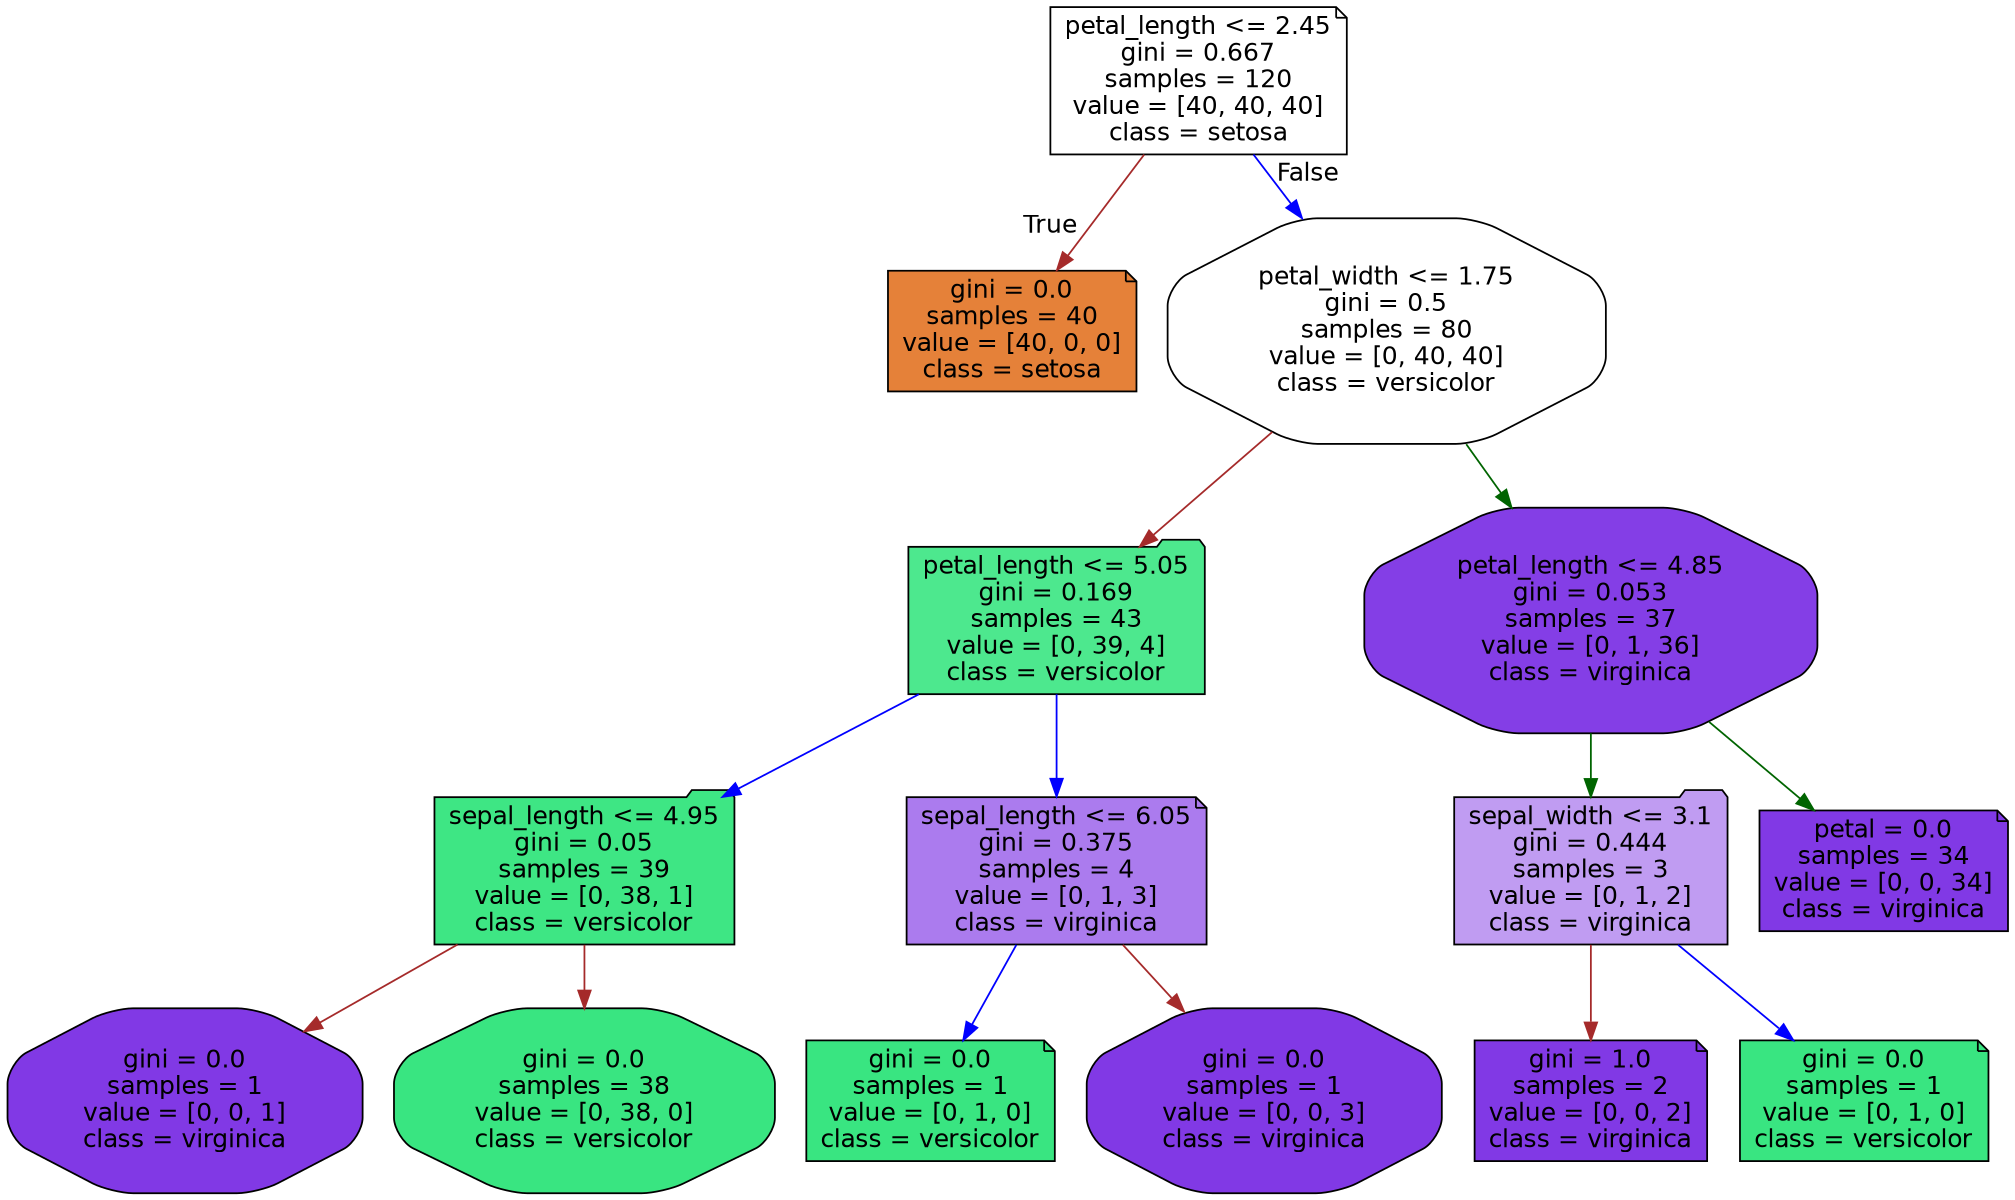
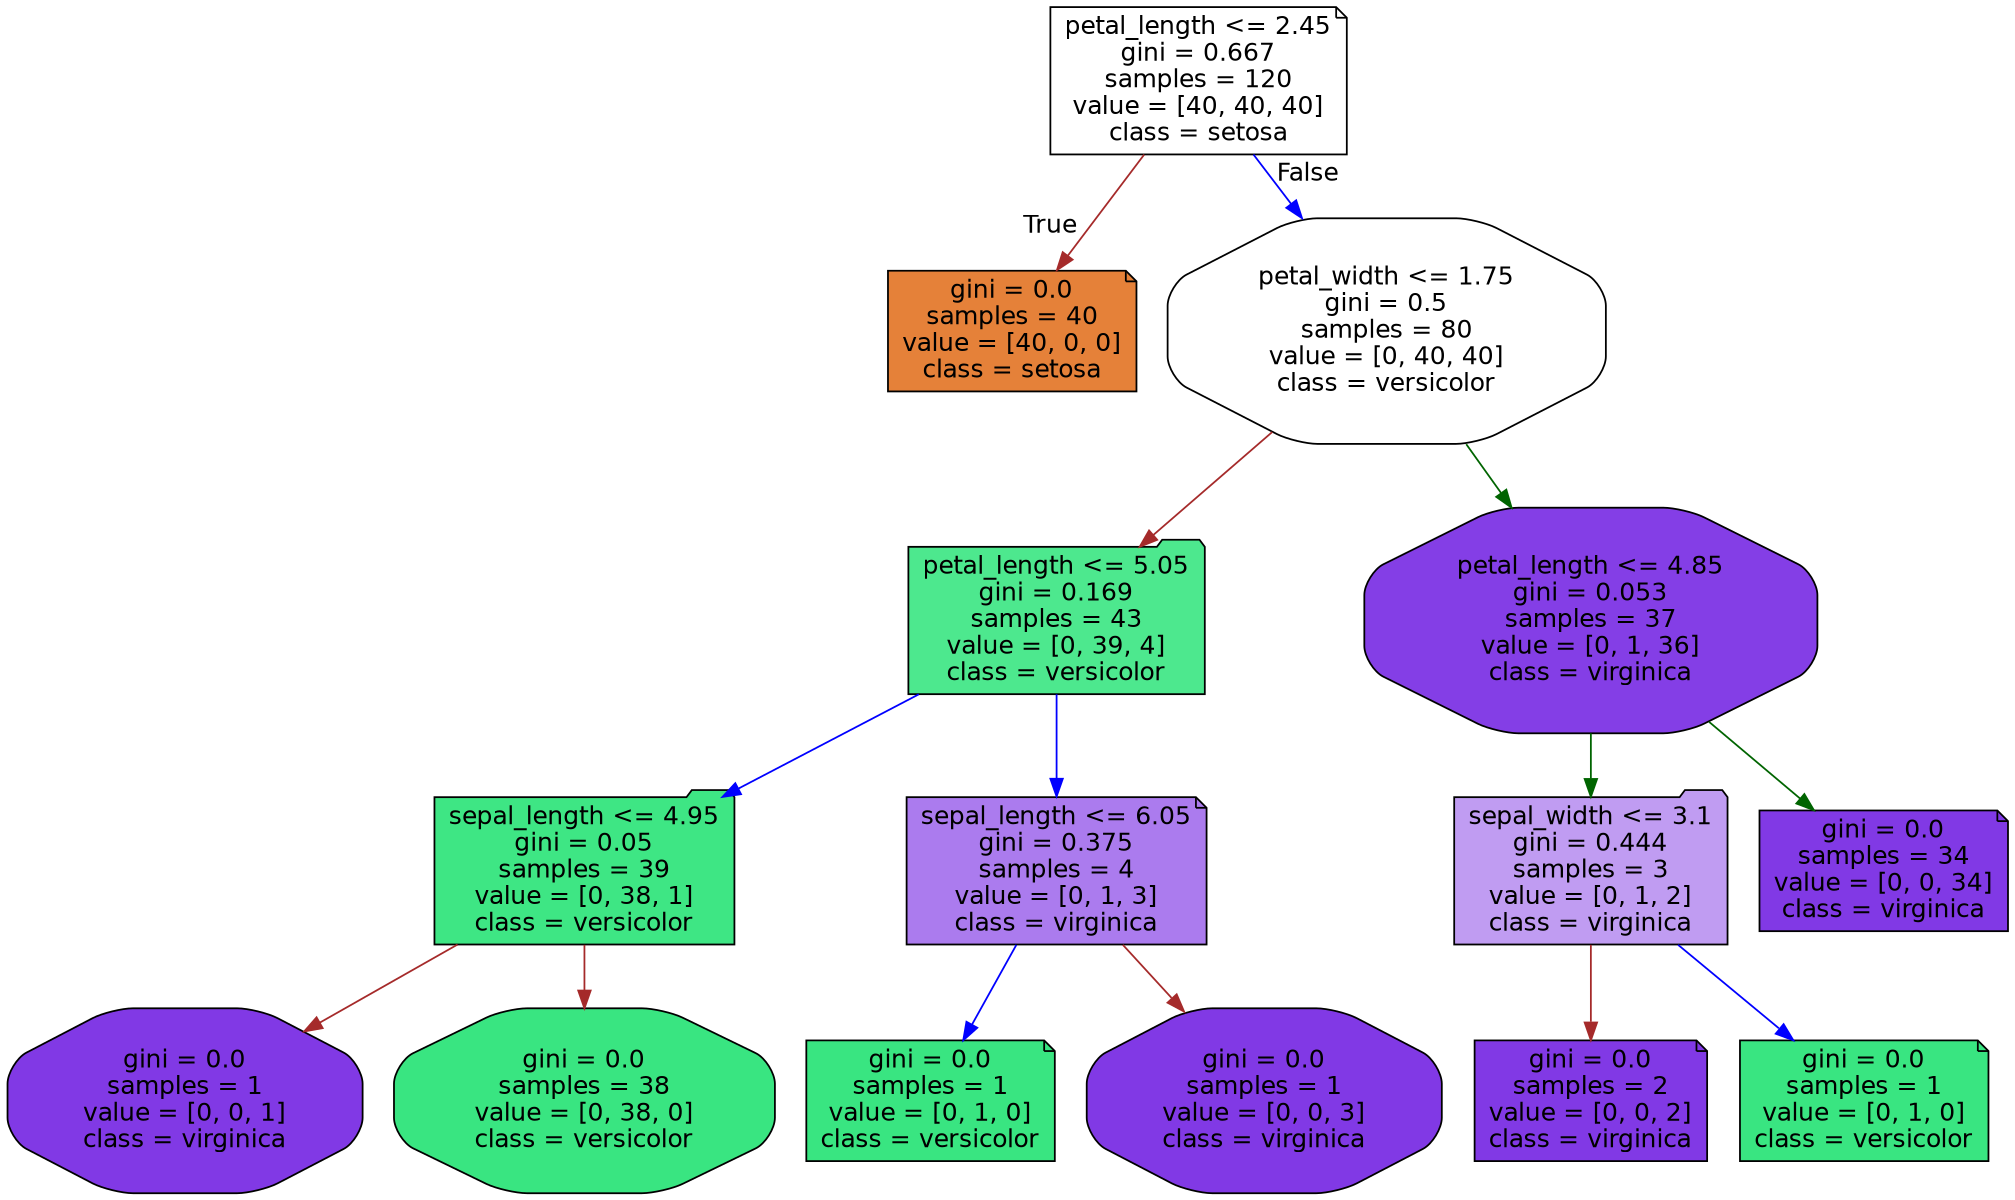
(1884, 871) -> (1884, 871)
(1591, 1101) -> (1591, 1101)
